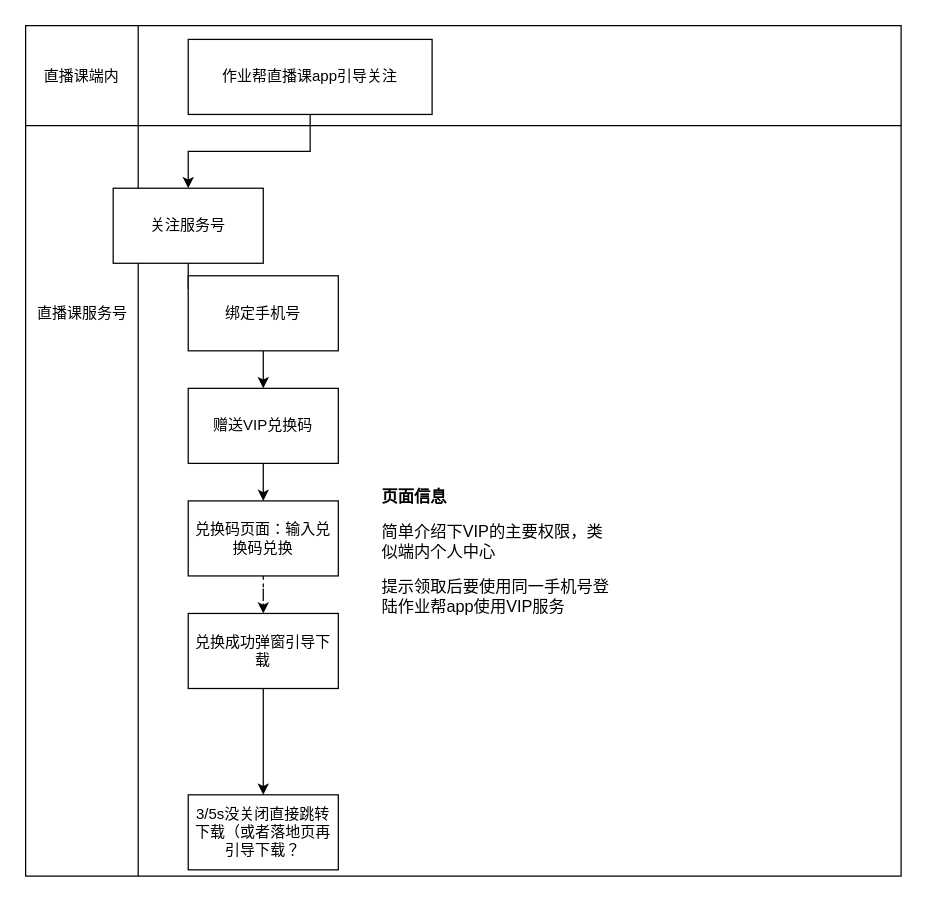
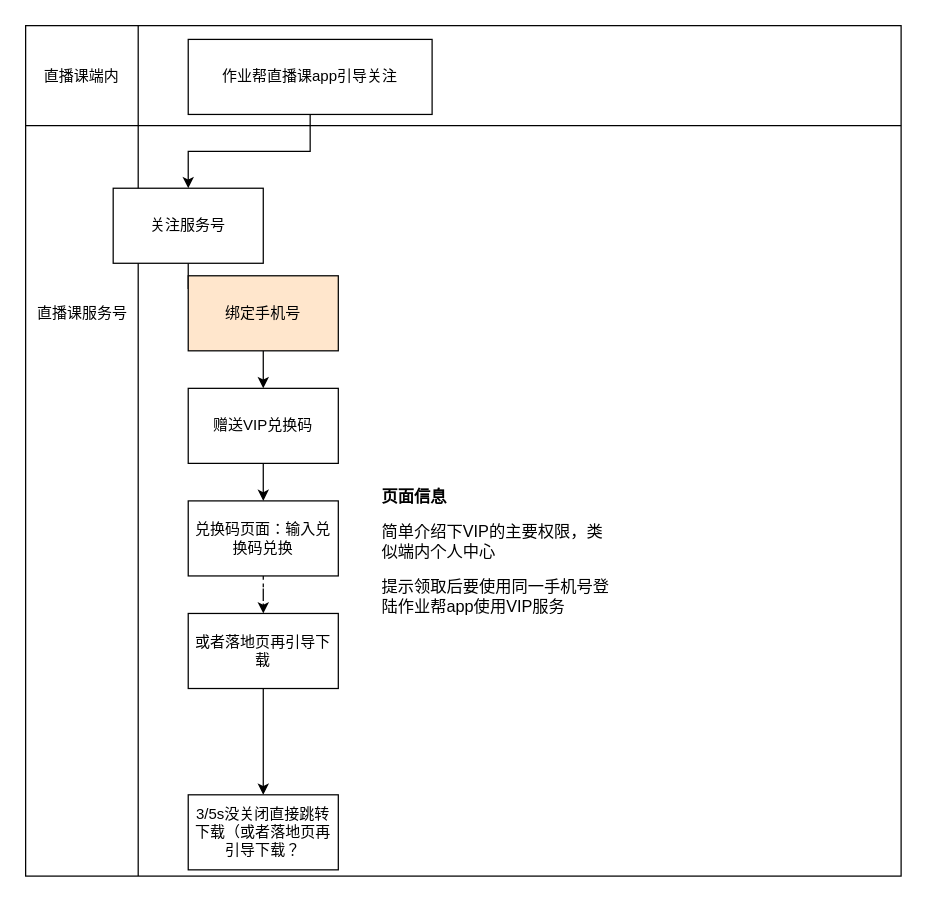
(263, 313) -> (263, 313)
(263, 651) -> (263, 651)
